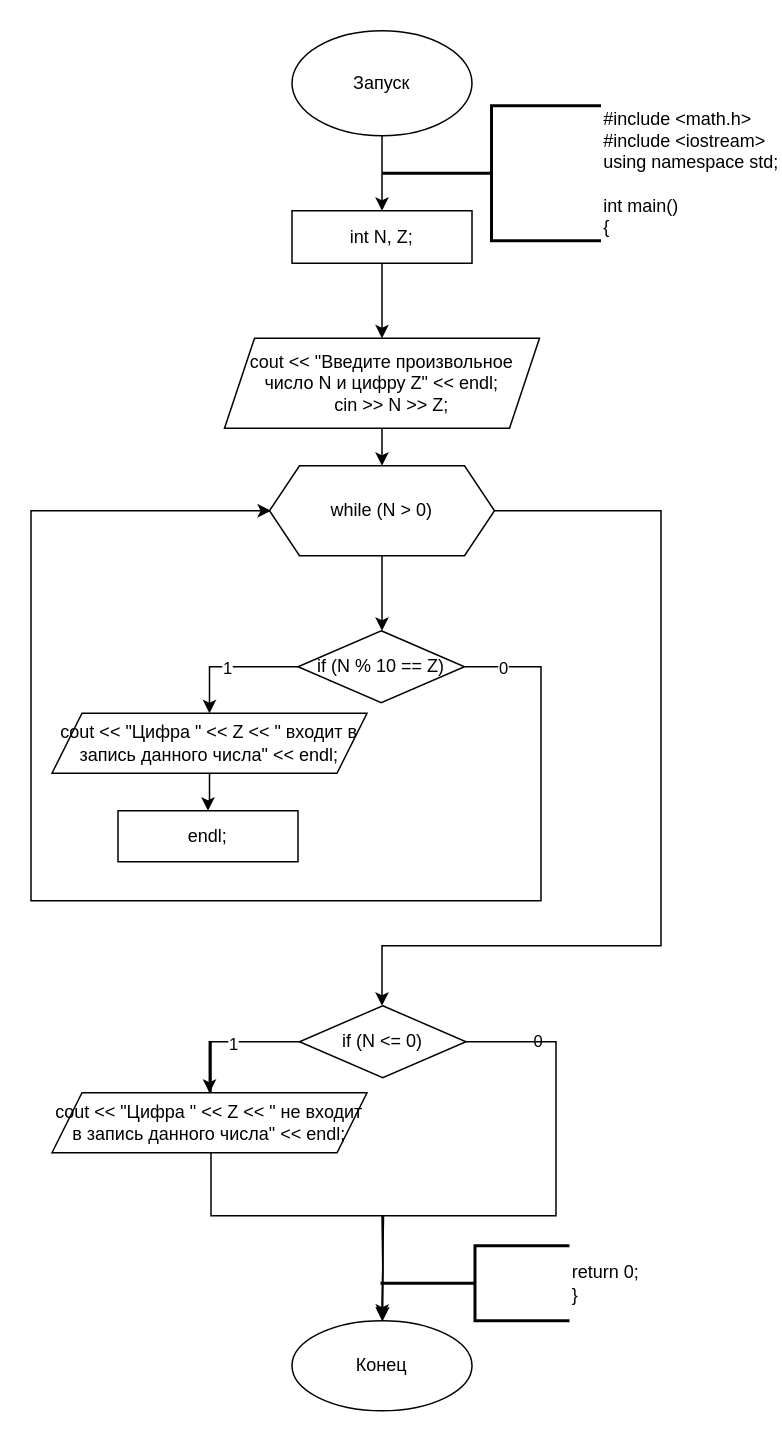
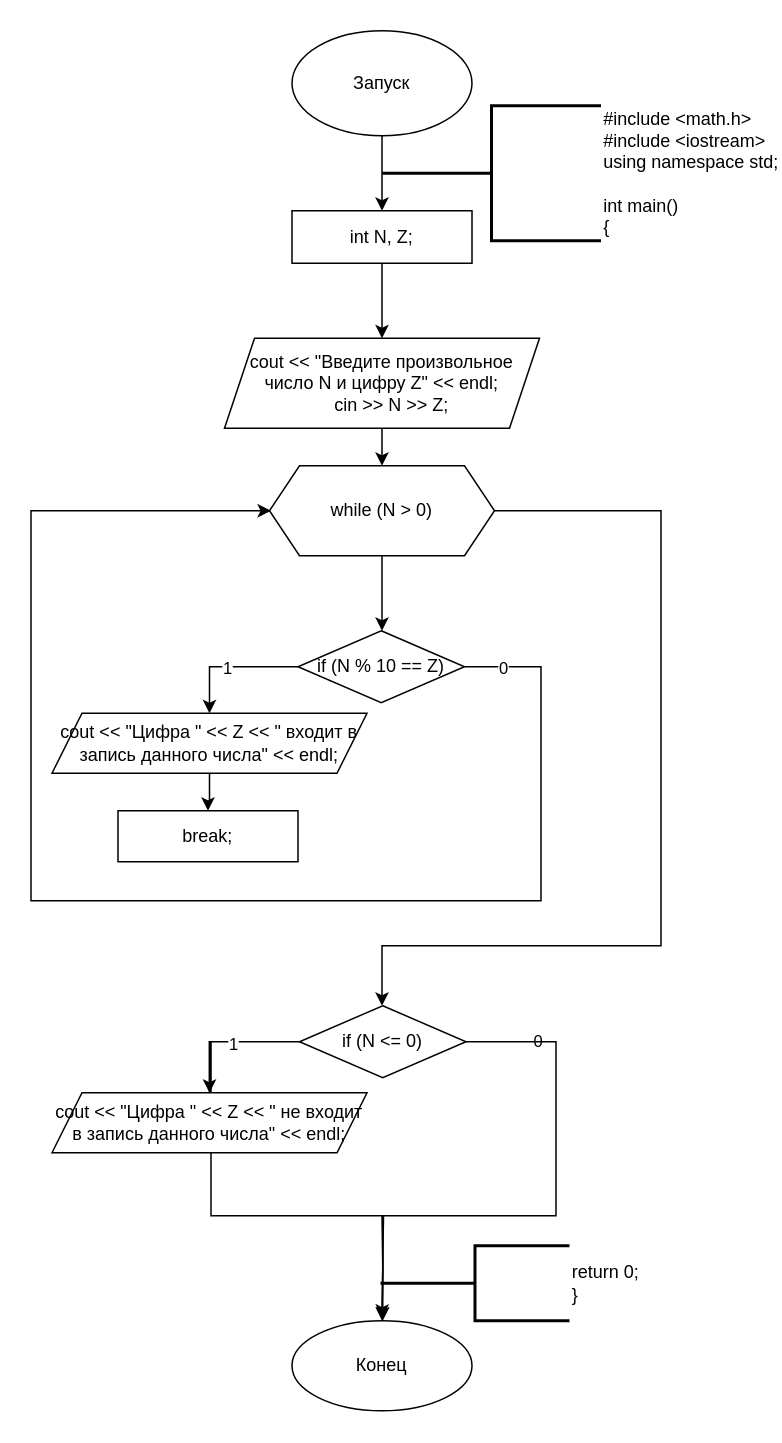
(208, 836) -> (208, 836)
